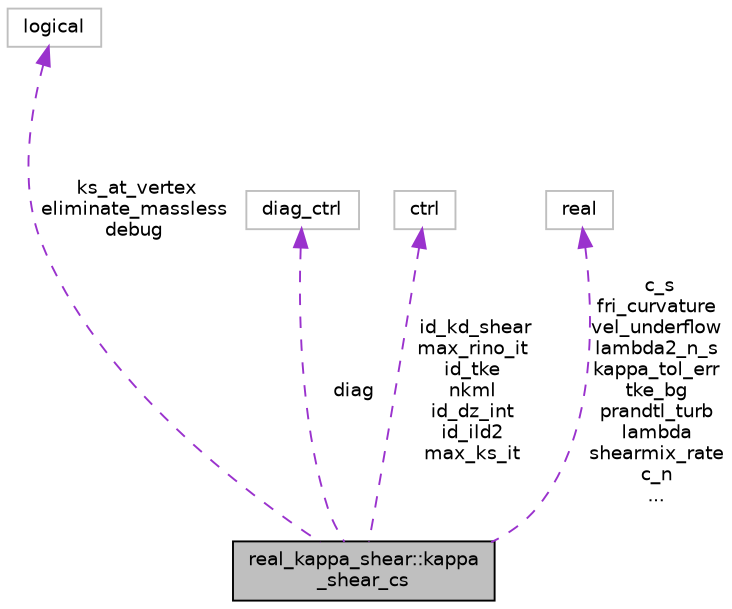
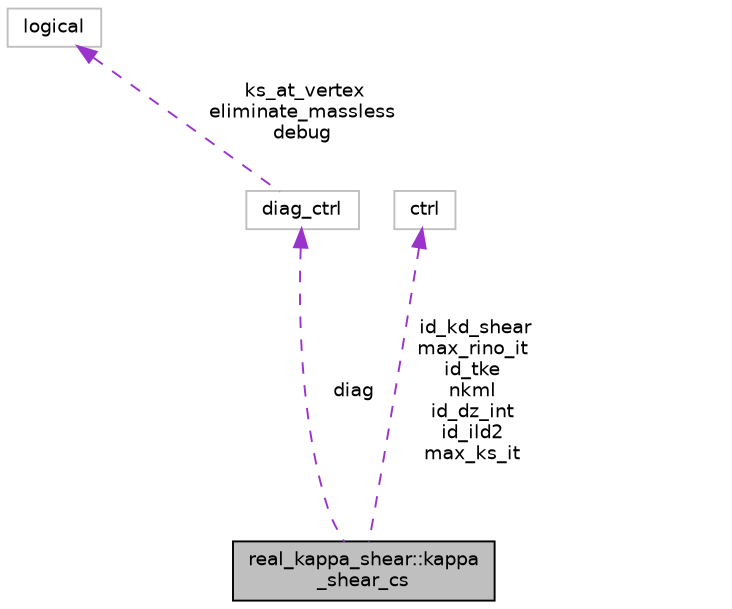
(580, 210) -> none
(100, 344) -> (187, 125)
